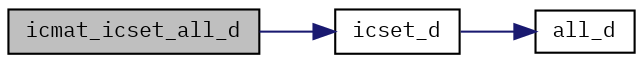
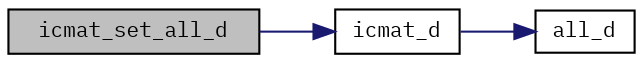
(134, 32) -> (134, 32)
(397, 32) -> (397, 32)
